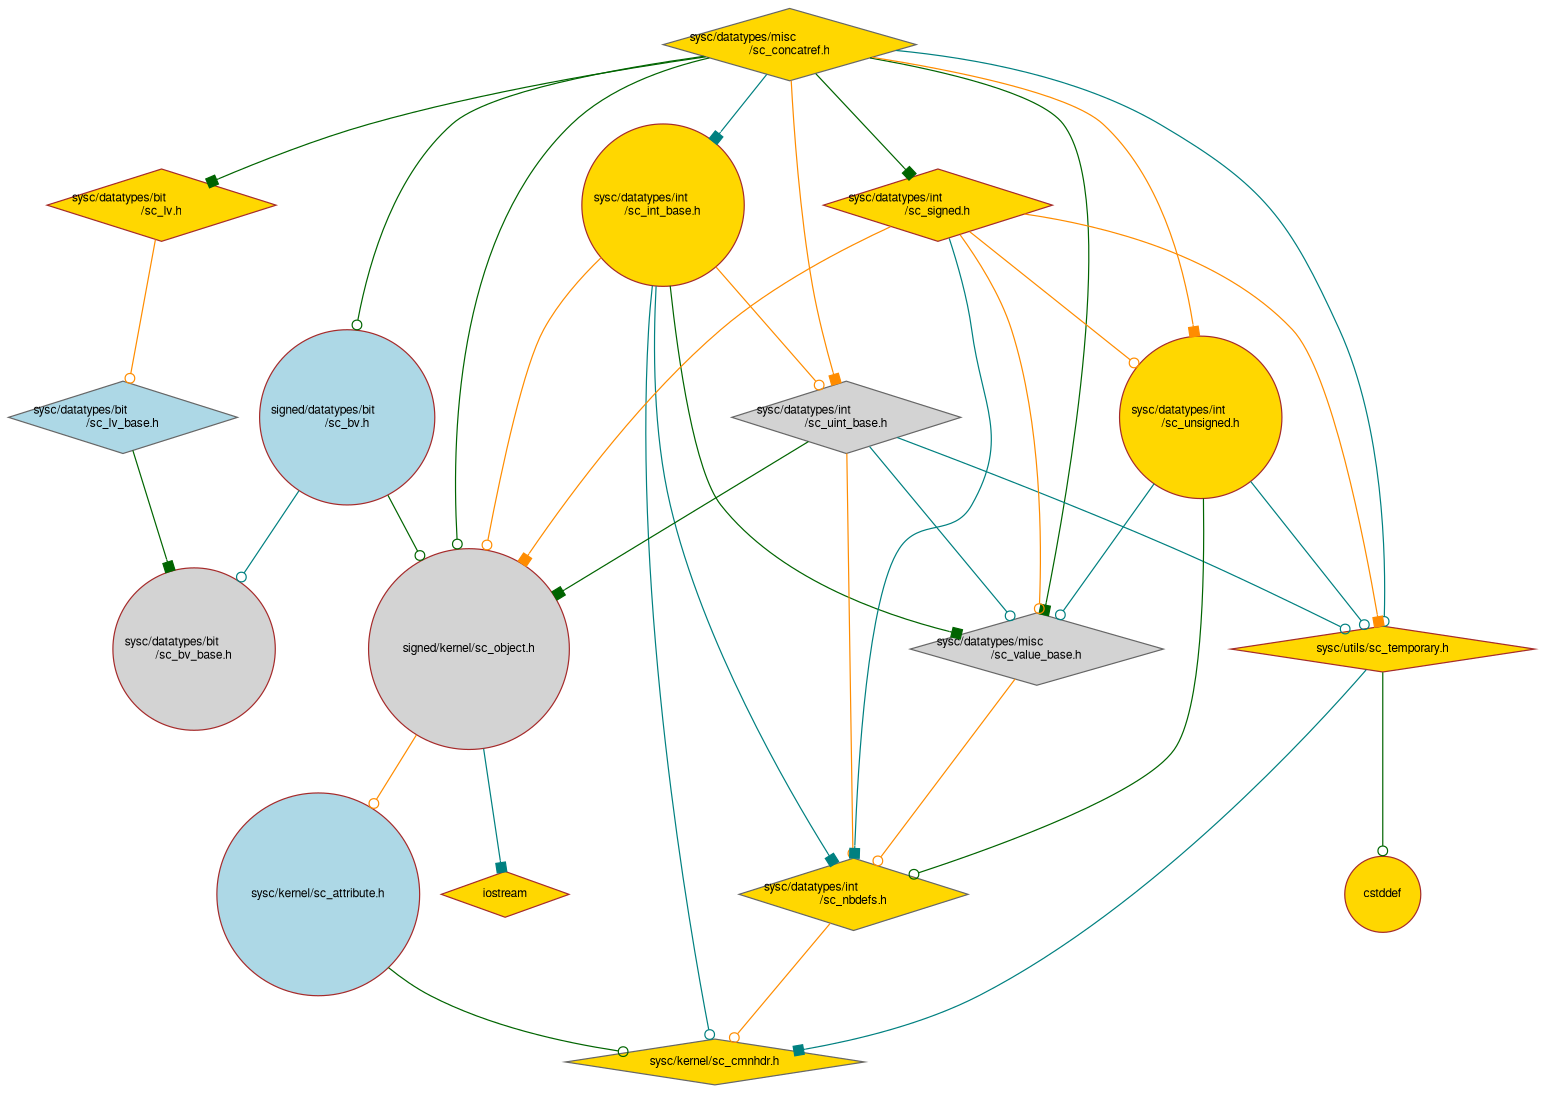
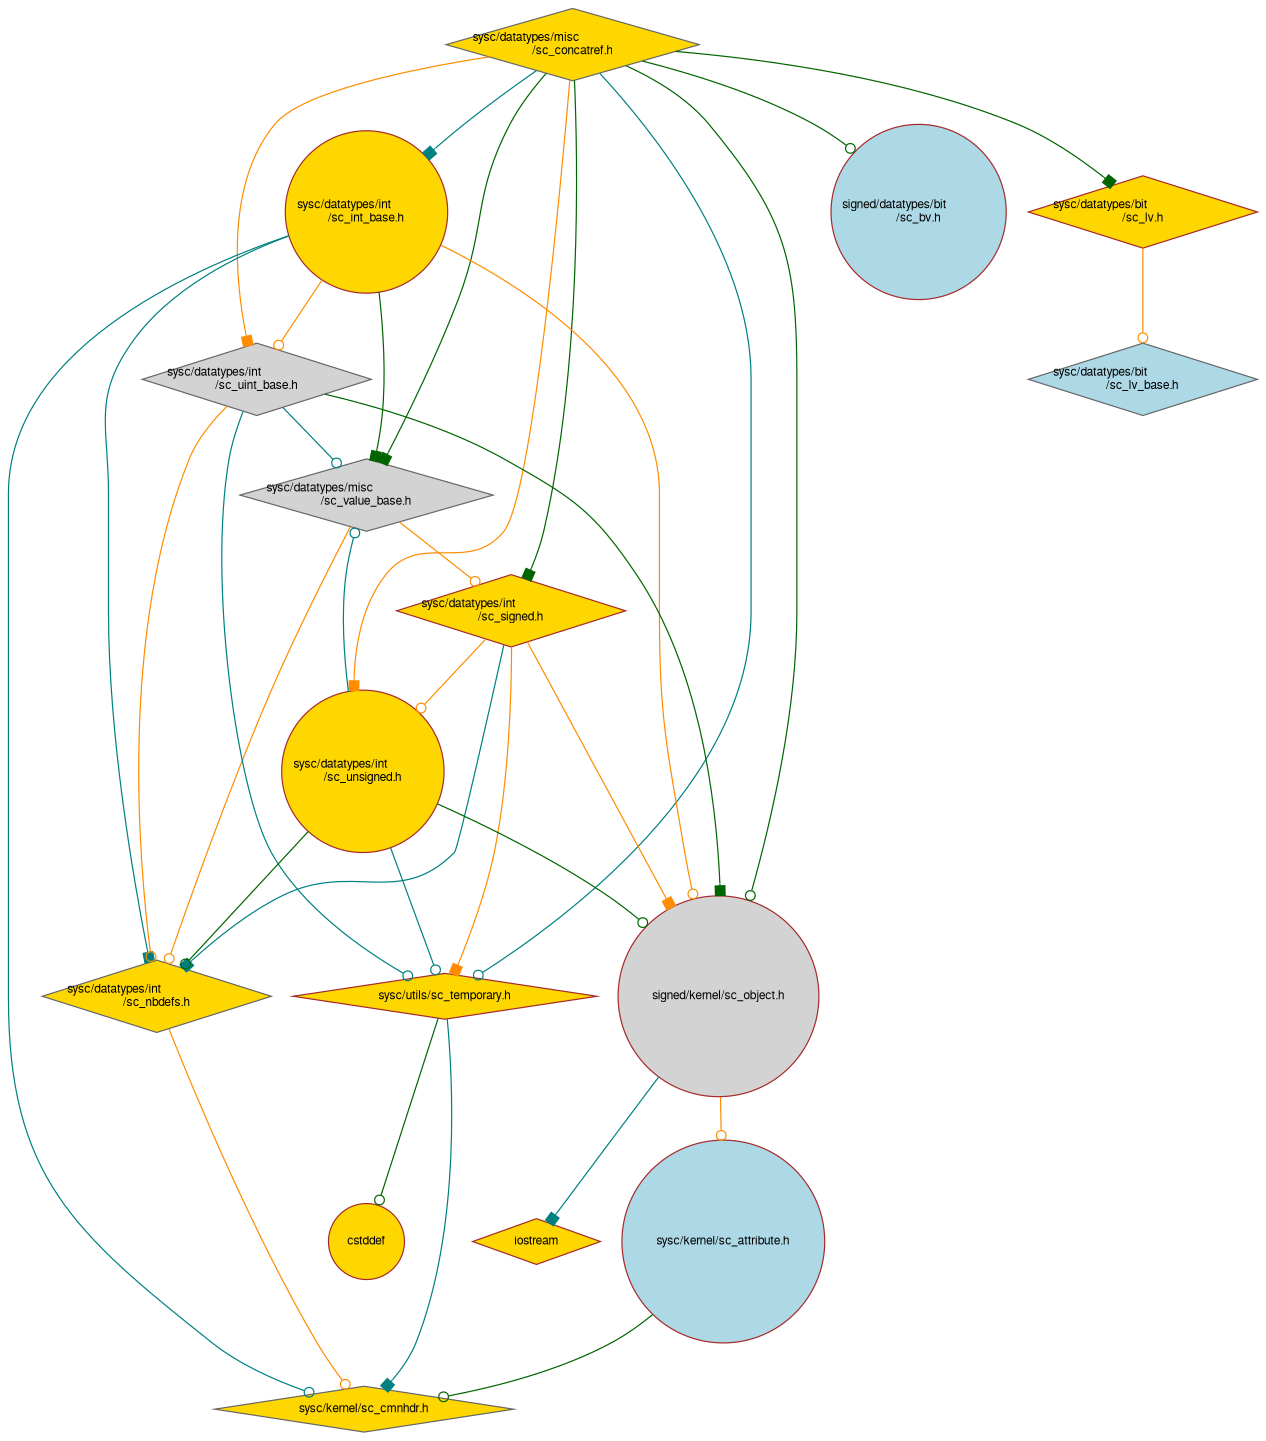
(1030, 412) -> (430, 546)
(403, 523) -> (542, 856)
(194, 649) -> none
